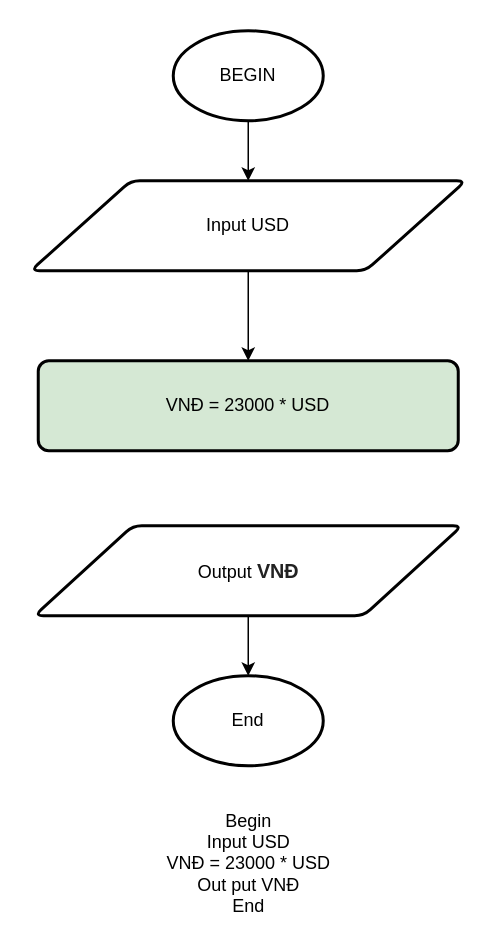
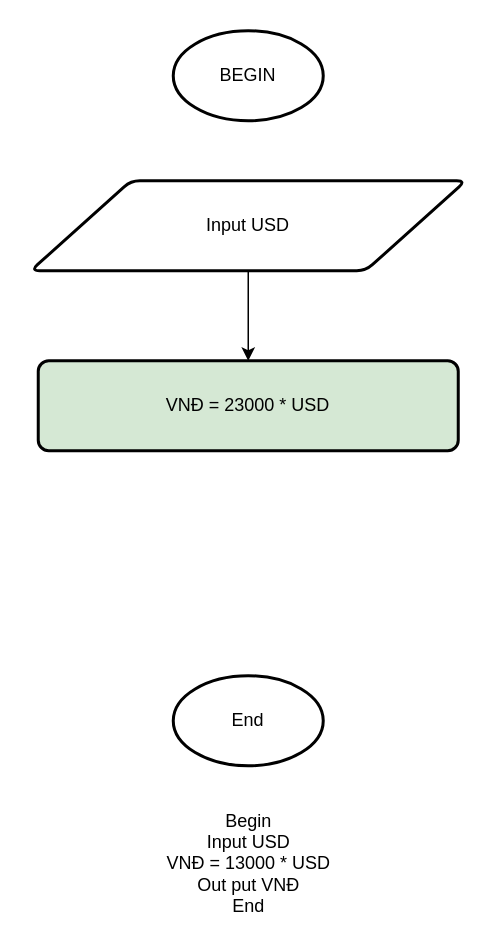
(248, 146) -> none
(248, 571) -> none
(248, 641) -> none
(249, 863) -> (249, 863)
